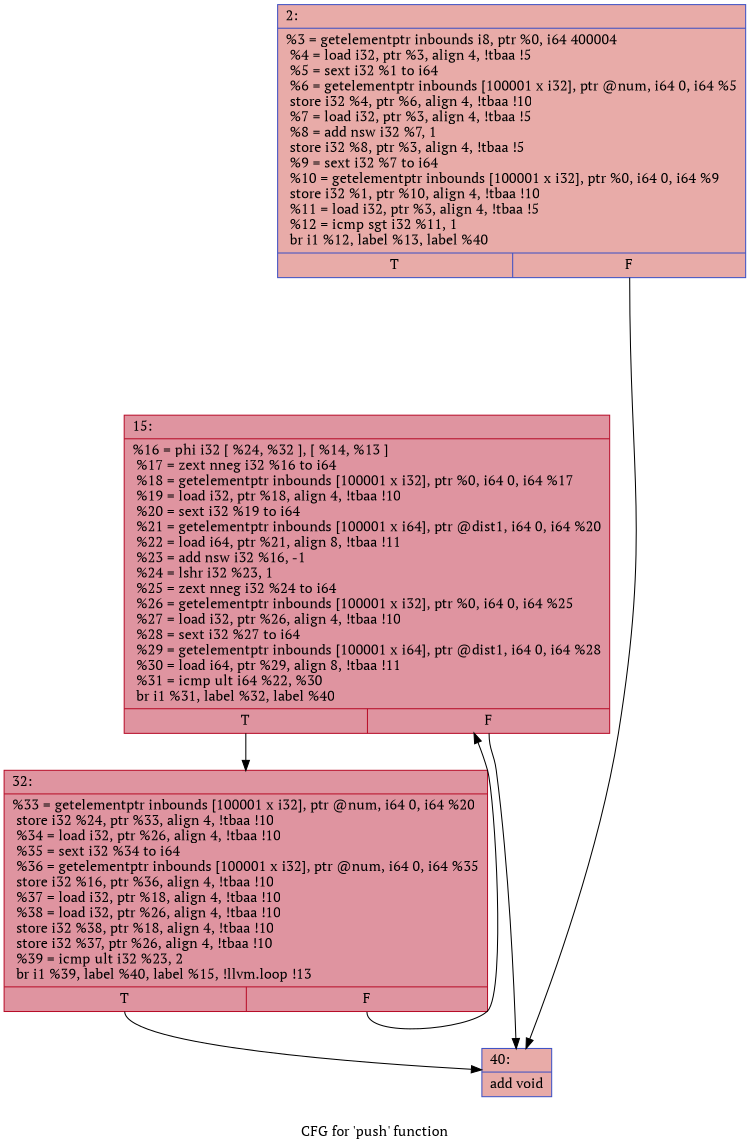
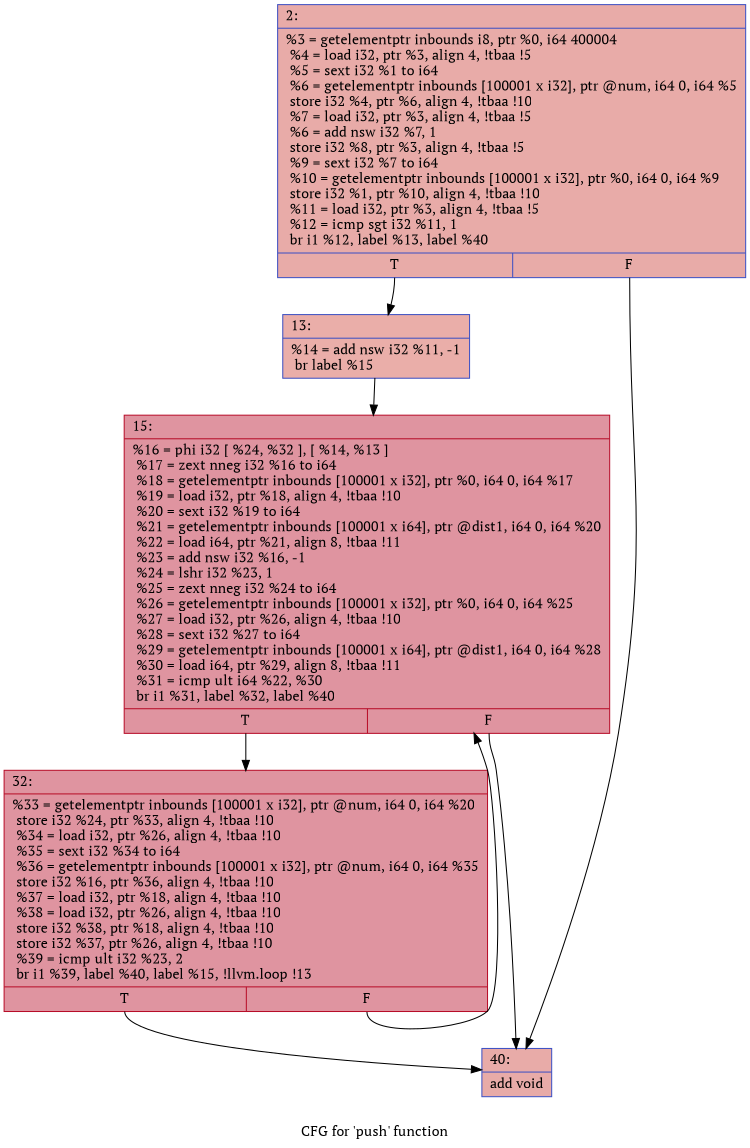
(362, 132) -> (362, 132)
none -> (376, 346)
